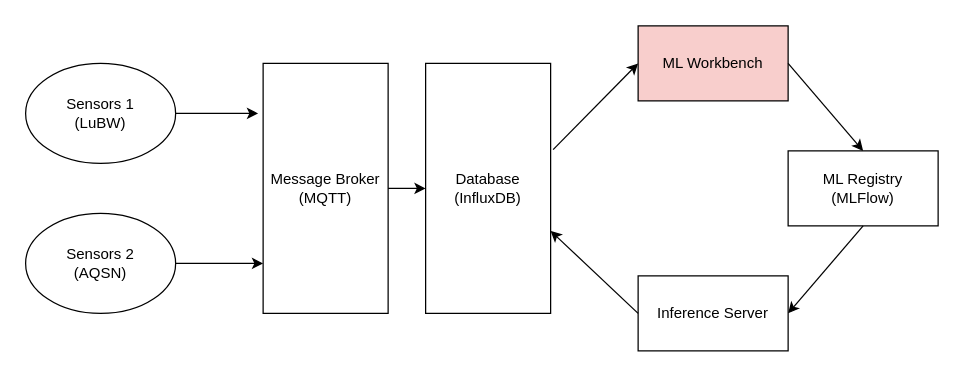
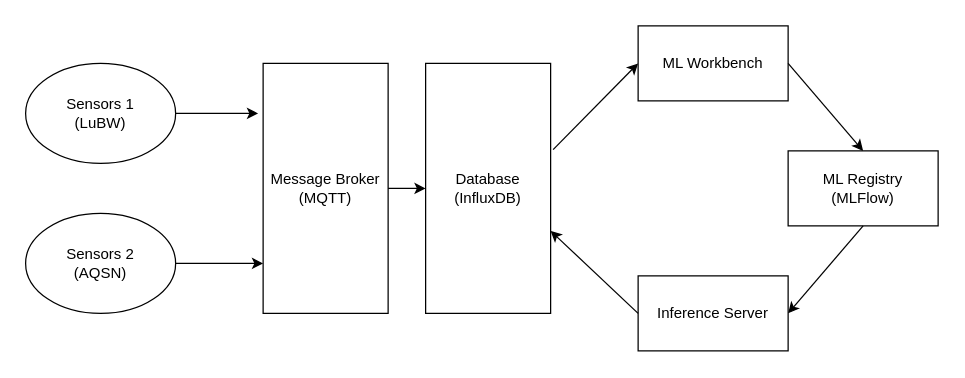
(713, 63) -> (713, 63)
